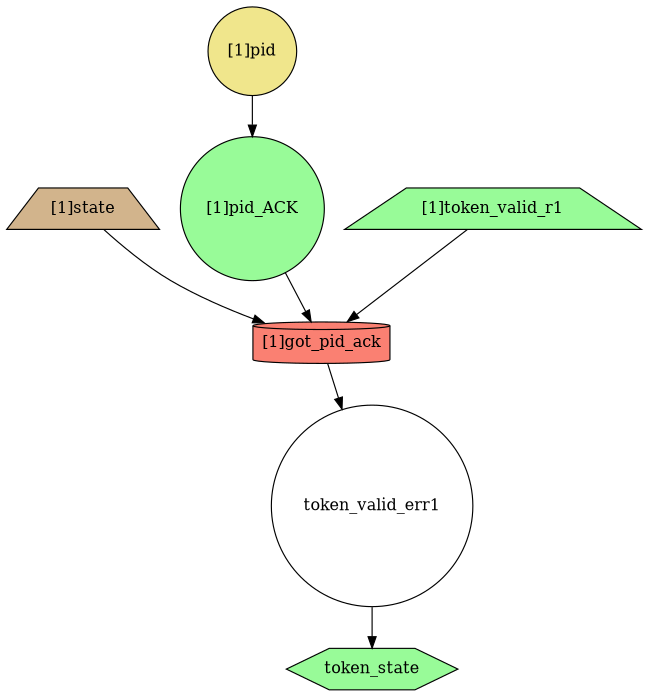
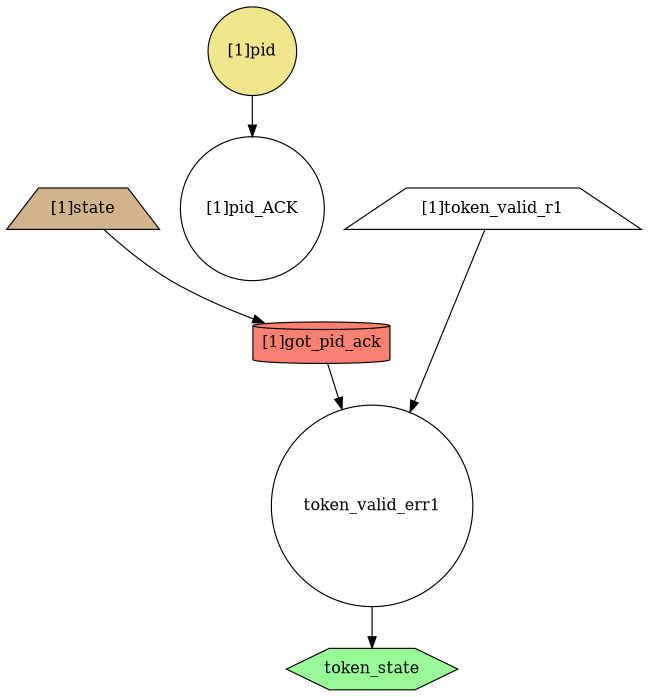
(252, 209) -> (252, 209)
(493, 209) -> (493, 209)
(412, 272) -> (450, 316)
(295, 292) -> none
